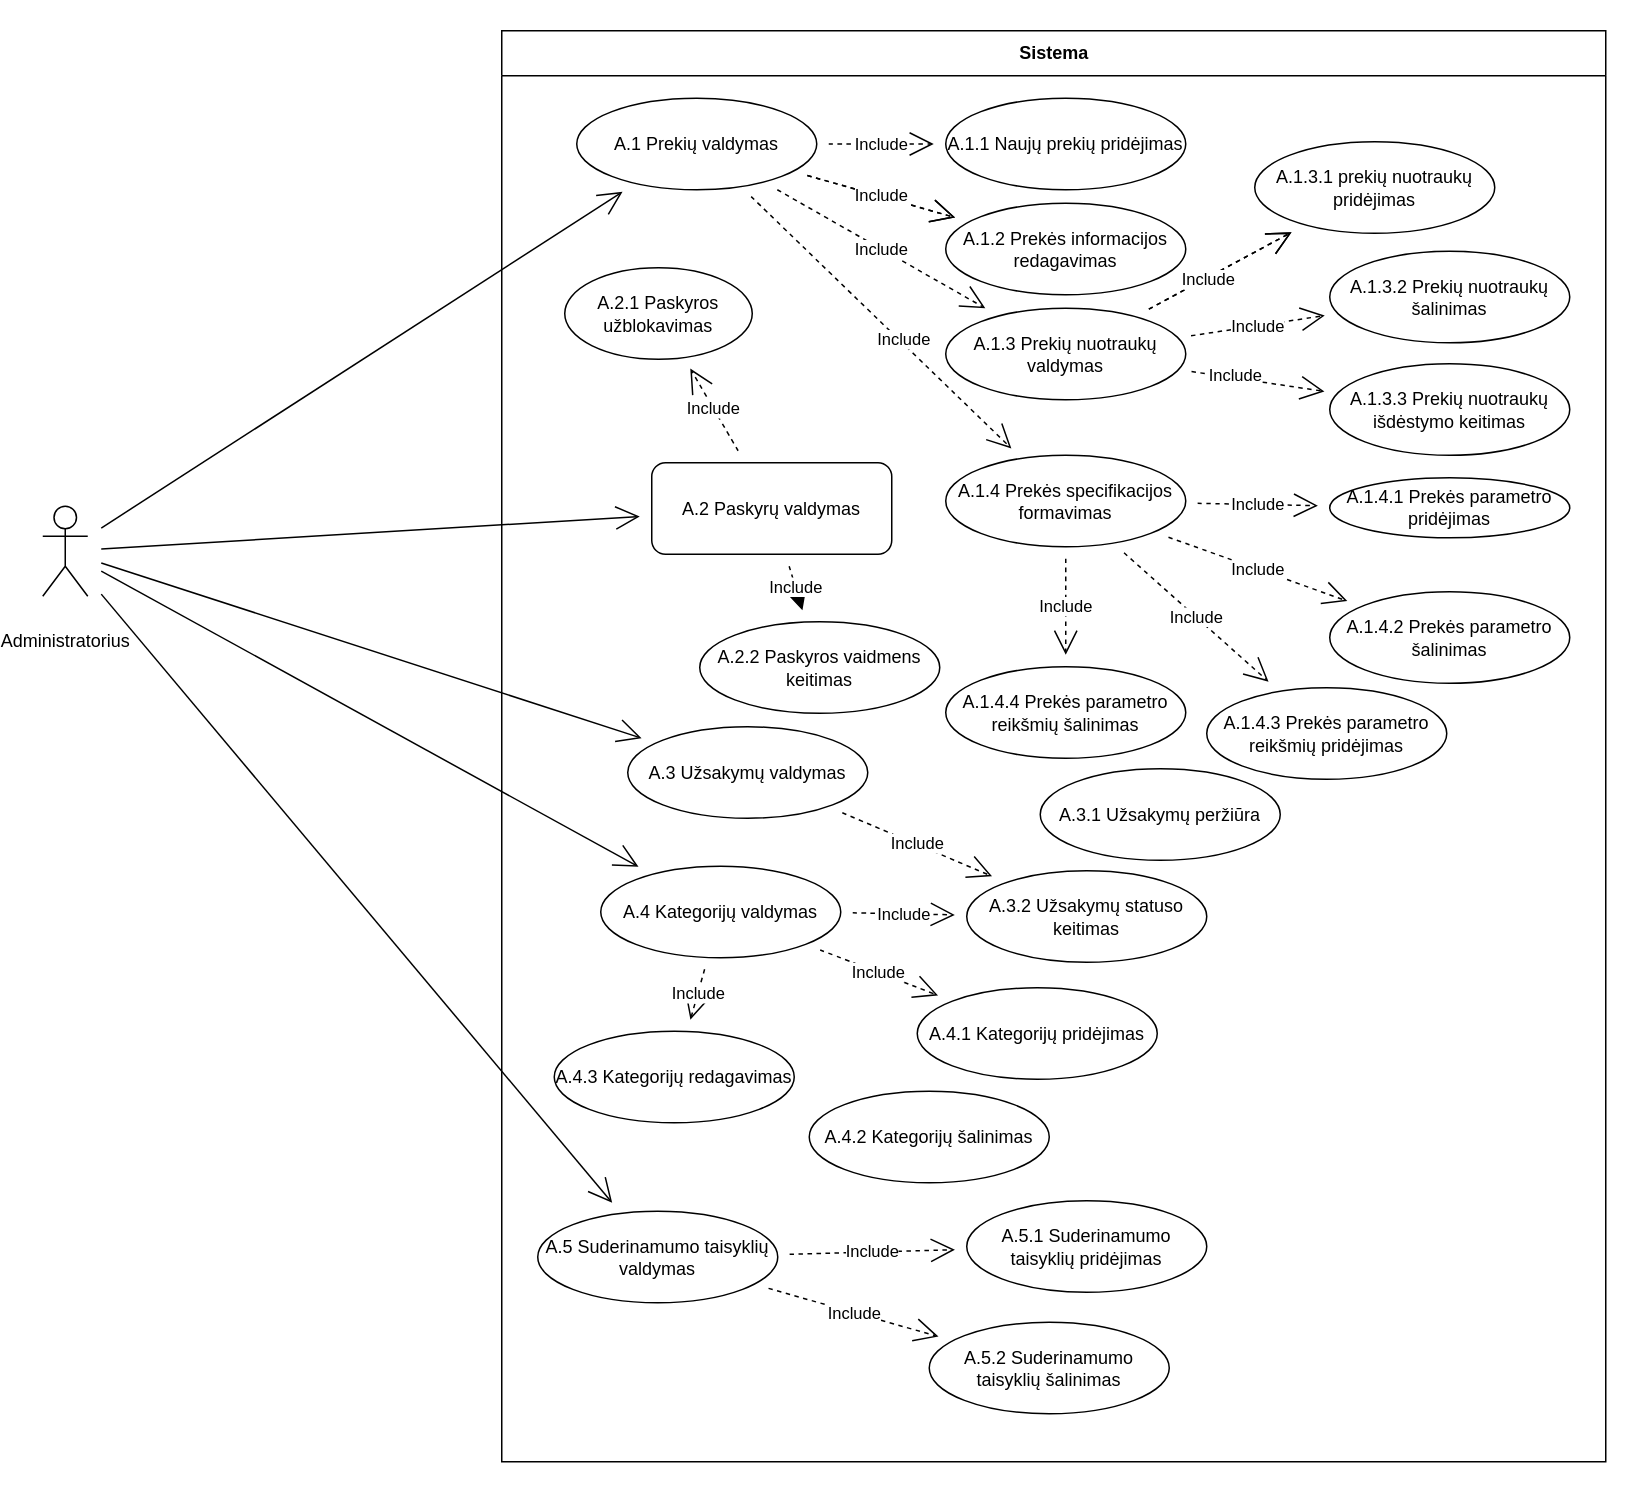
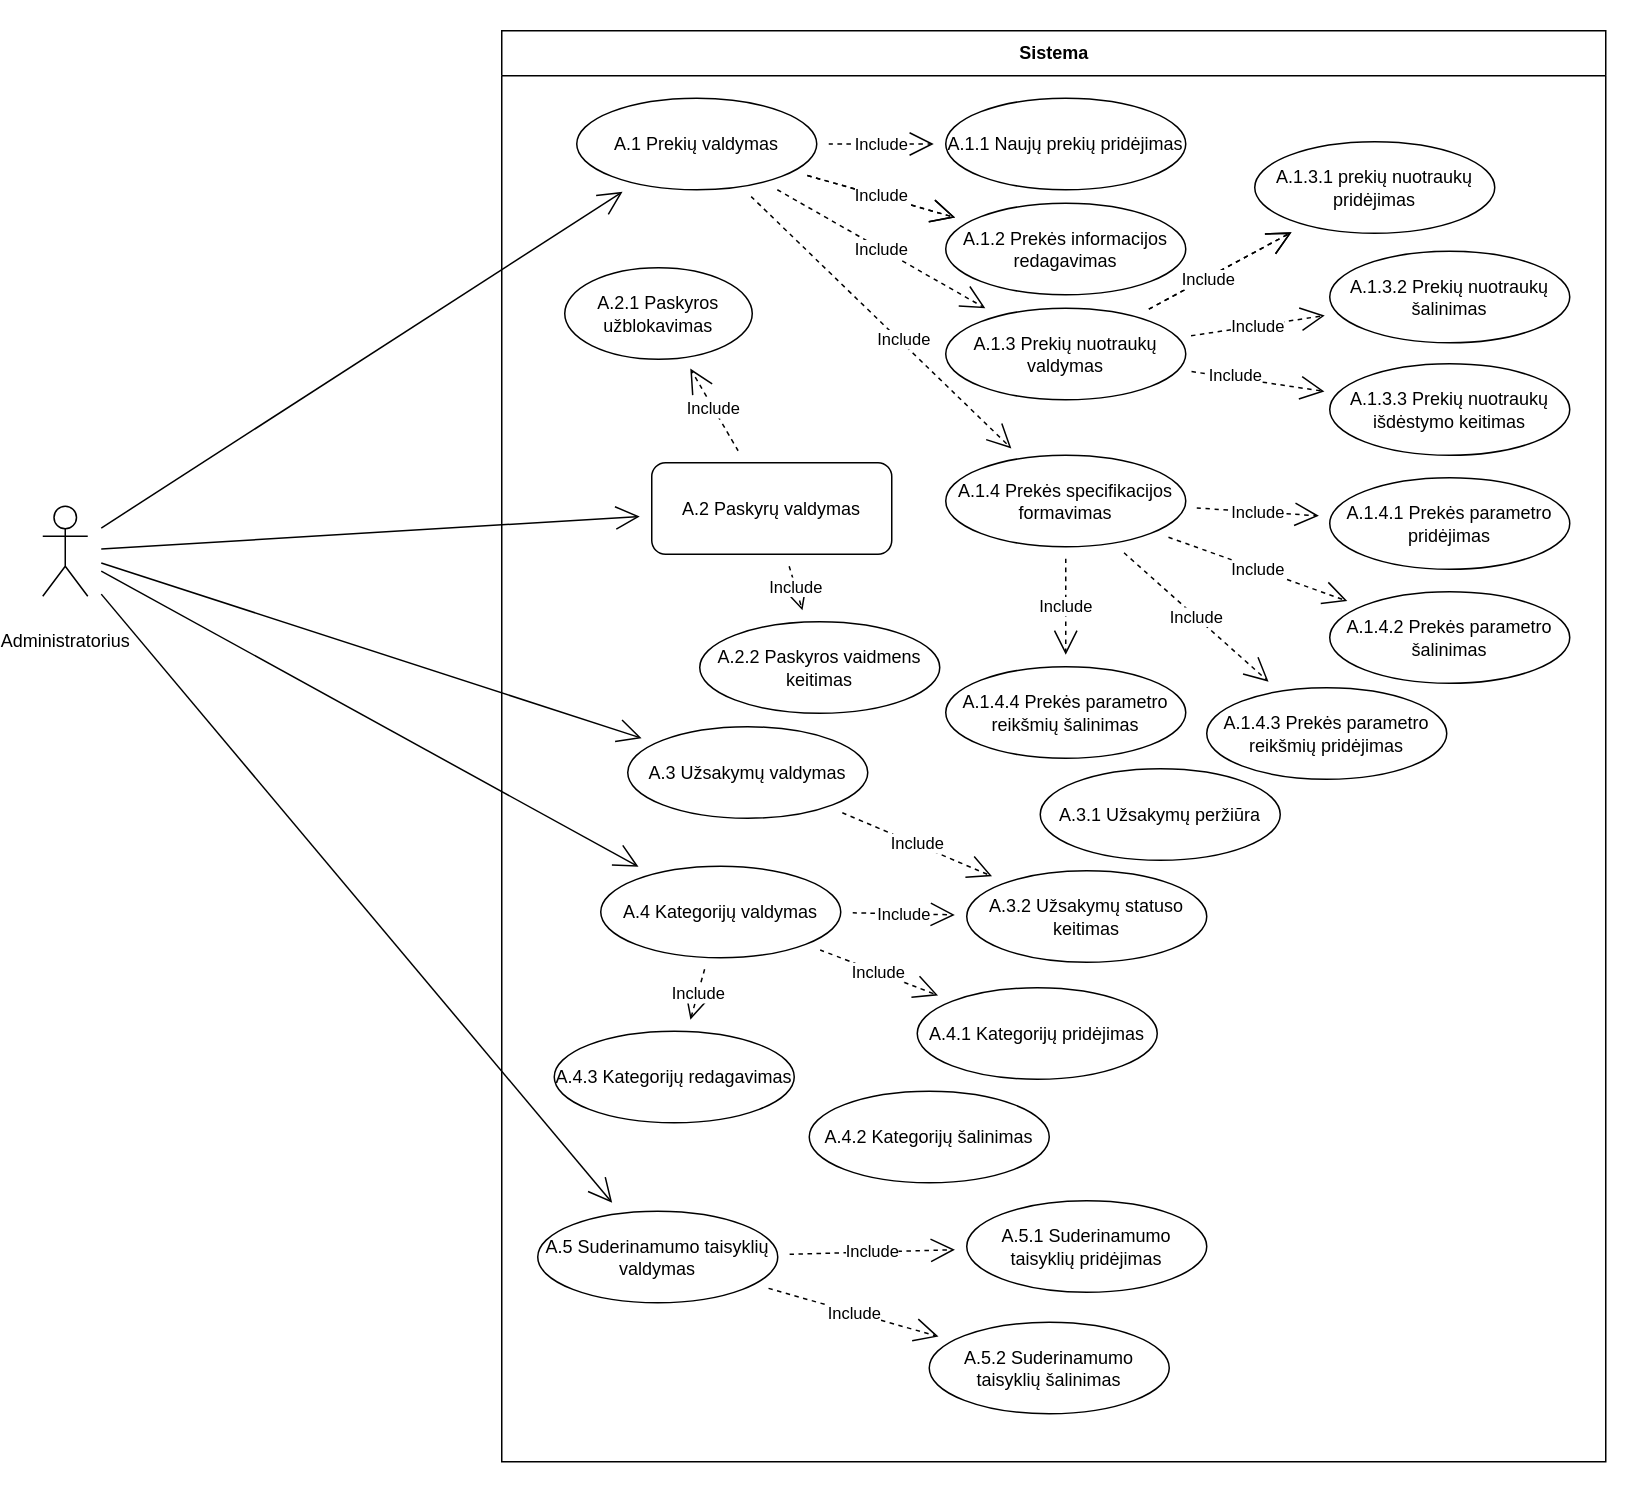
(1450, 508) -> (1450, 524)
(791, 573) -> (800, 601)
